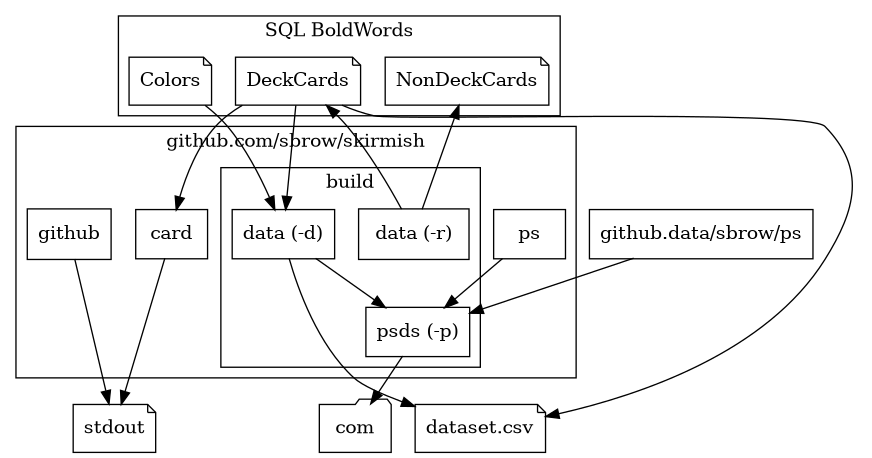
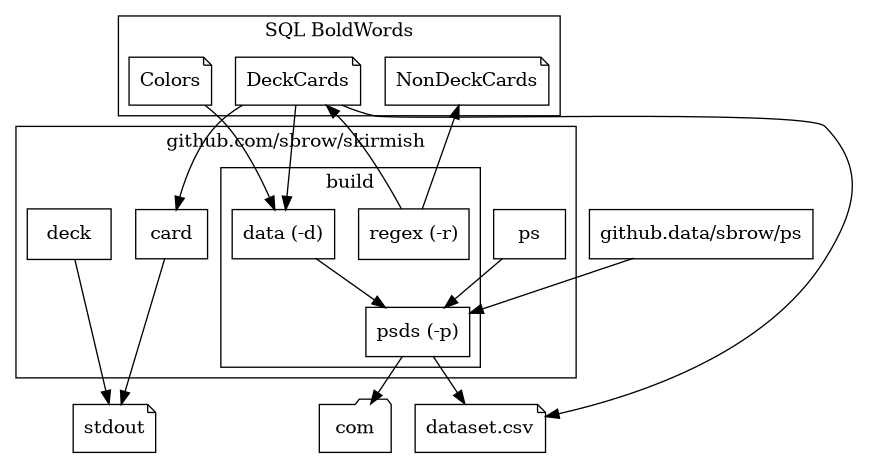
(69, 234) -> (69, 234)
(414, 234) -> (414, 234)
(327, 346) -> (445, 374)
